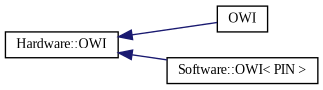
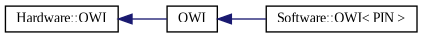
(149, 57) -> (249, 19)
